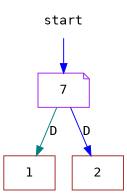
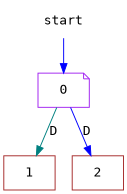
(64, 90) -> (64, 90)
